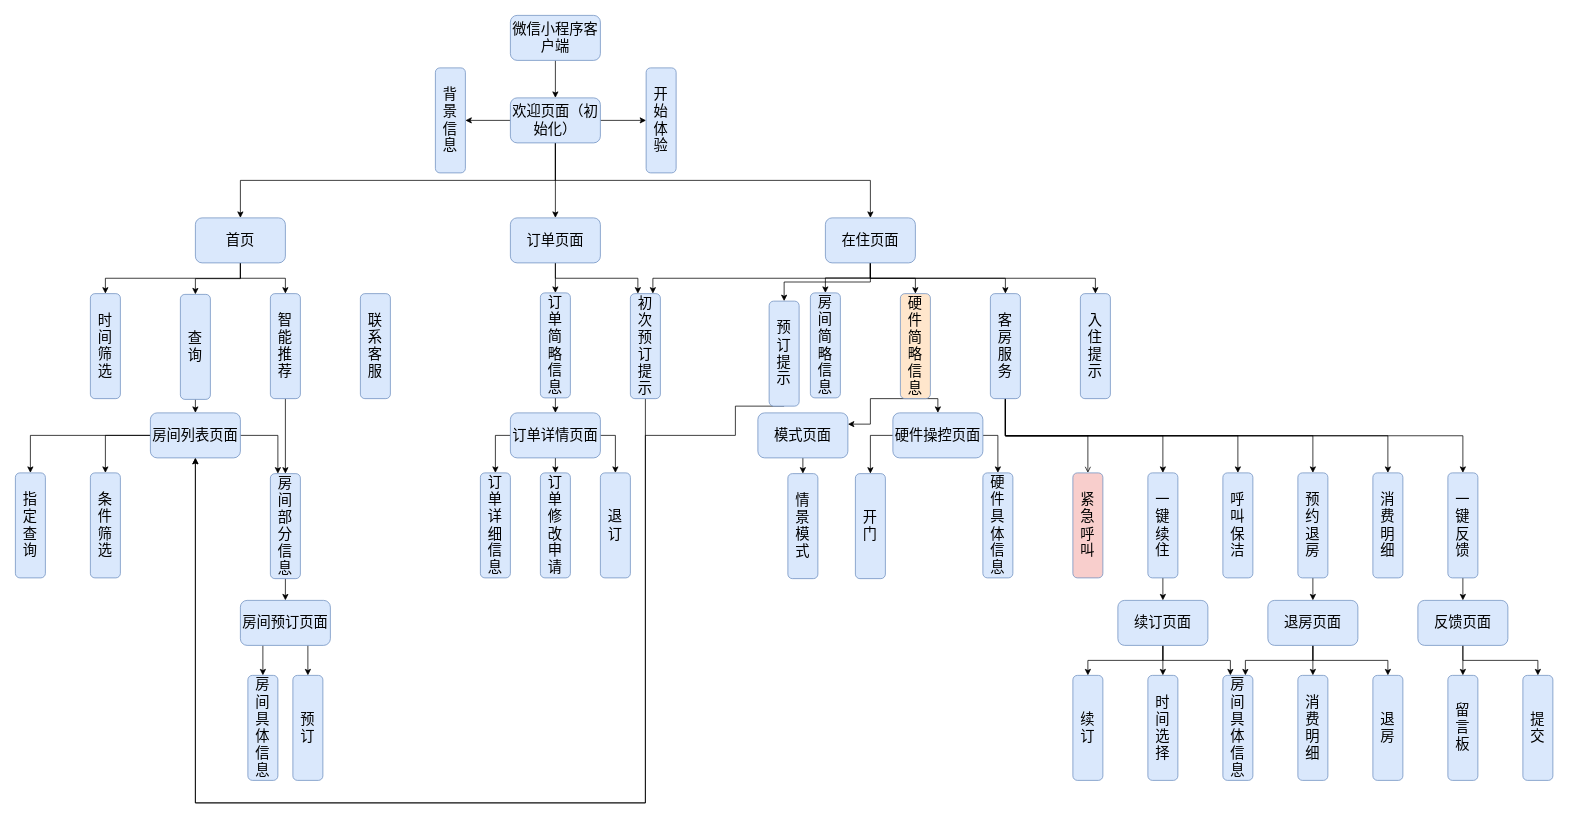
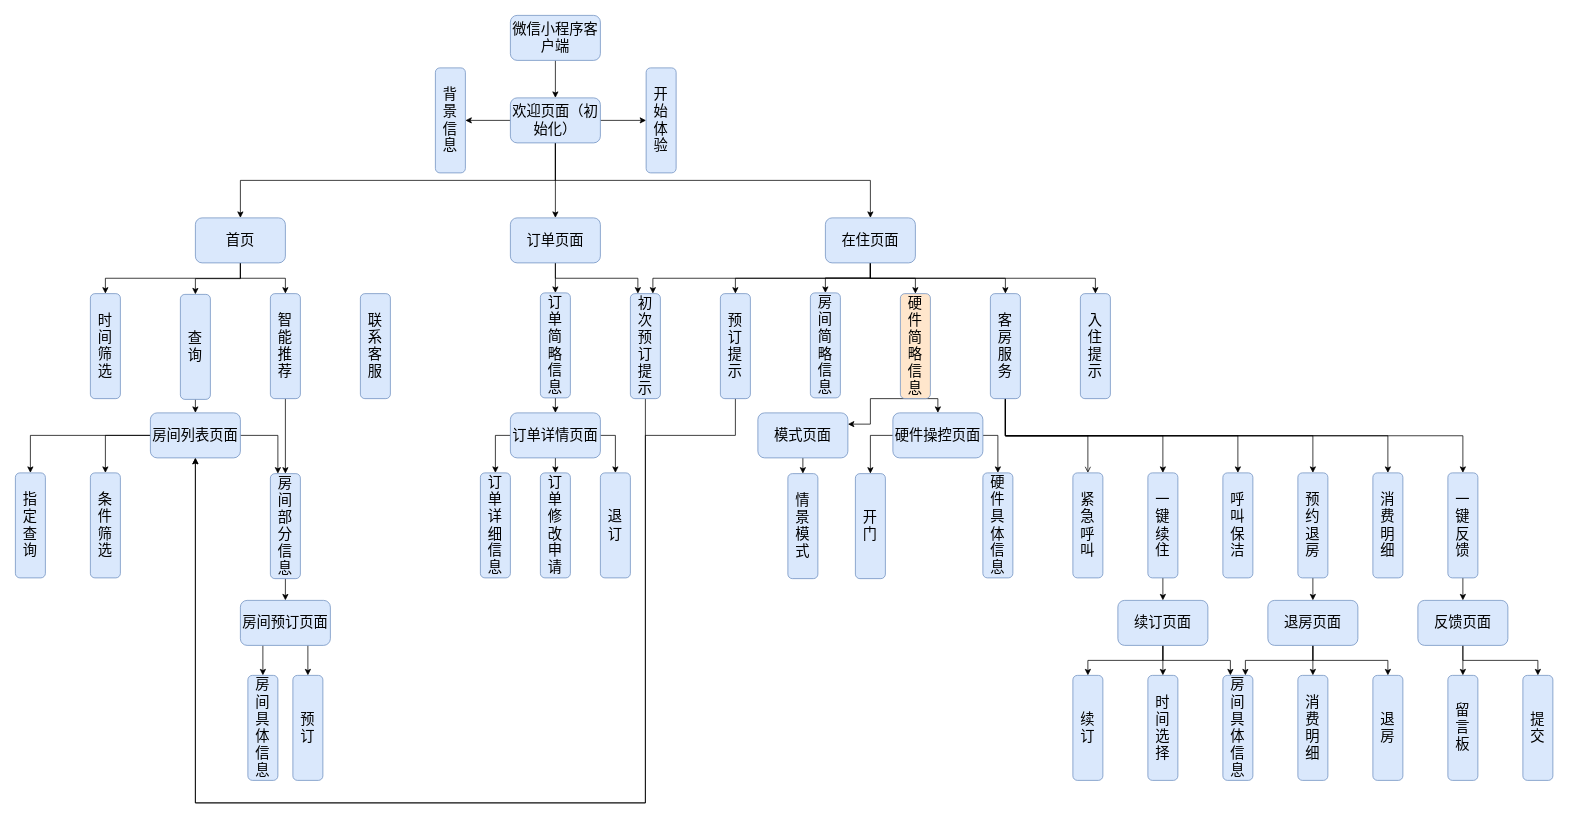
(784, 354) -> (735, 346)
(1088, 525) -> (1088, 525)
